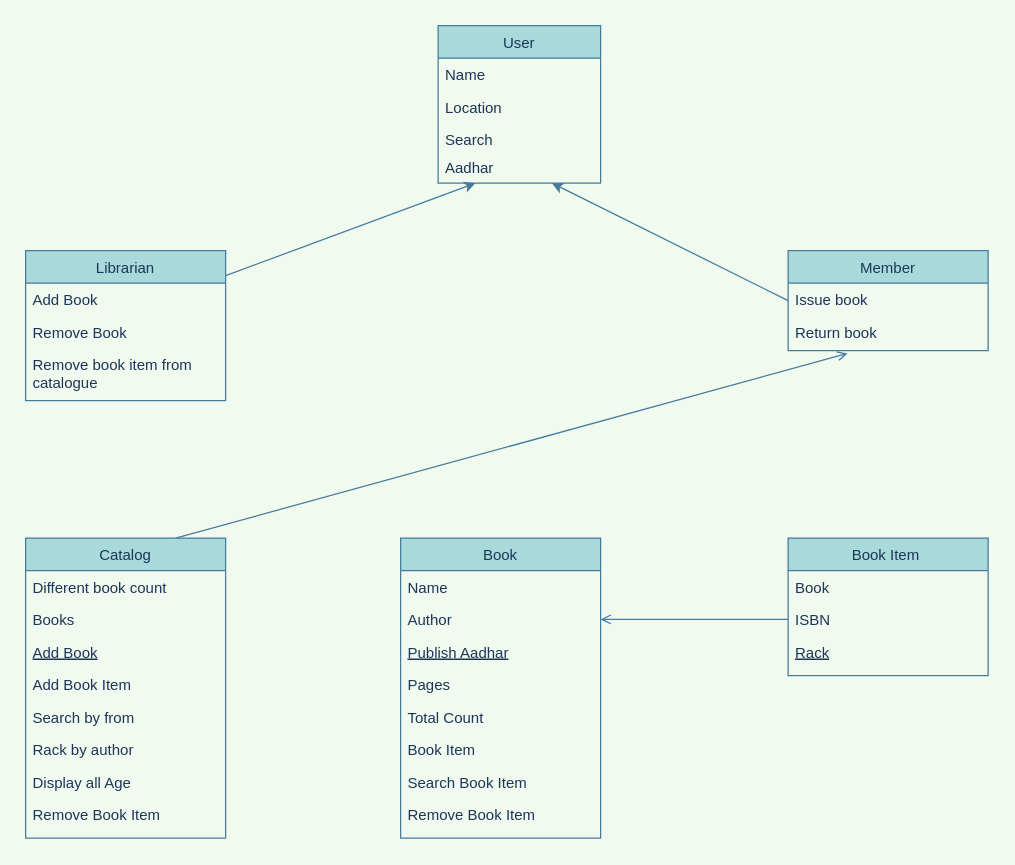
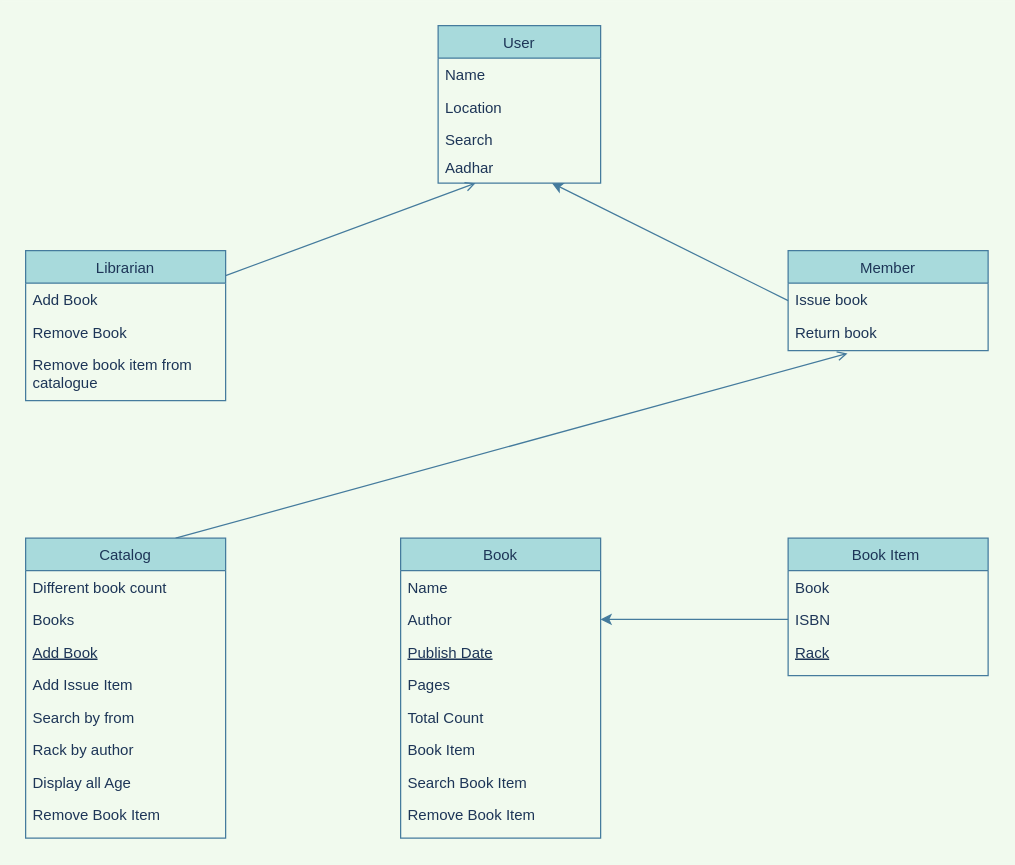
(466, 187) -> (466, 187)
(608, 619) -> (610, 619)
(460, 653) -> (452, 653)
(83, 685) -> (87, 685)
